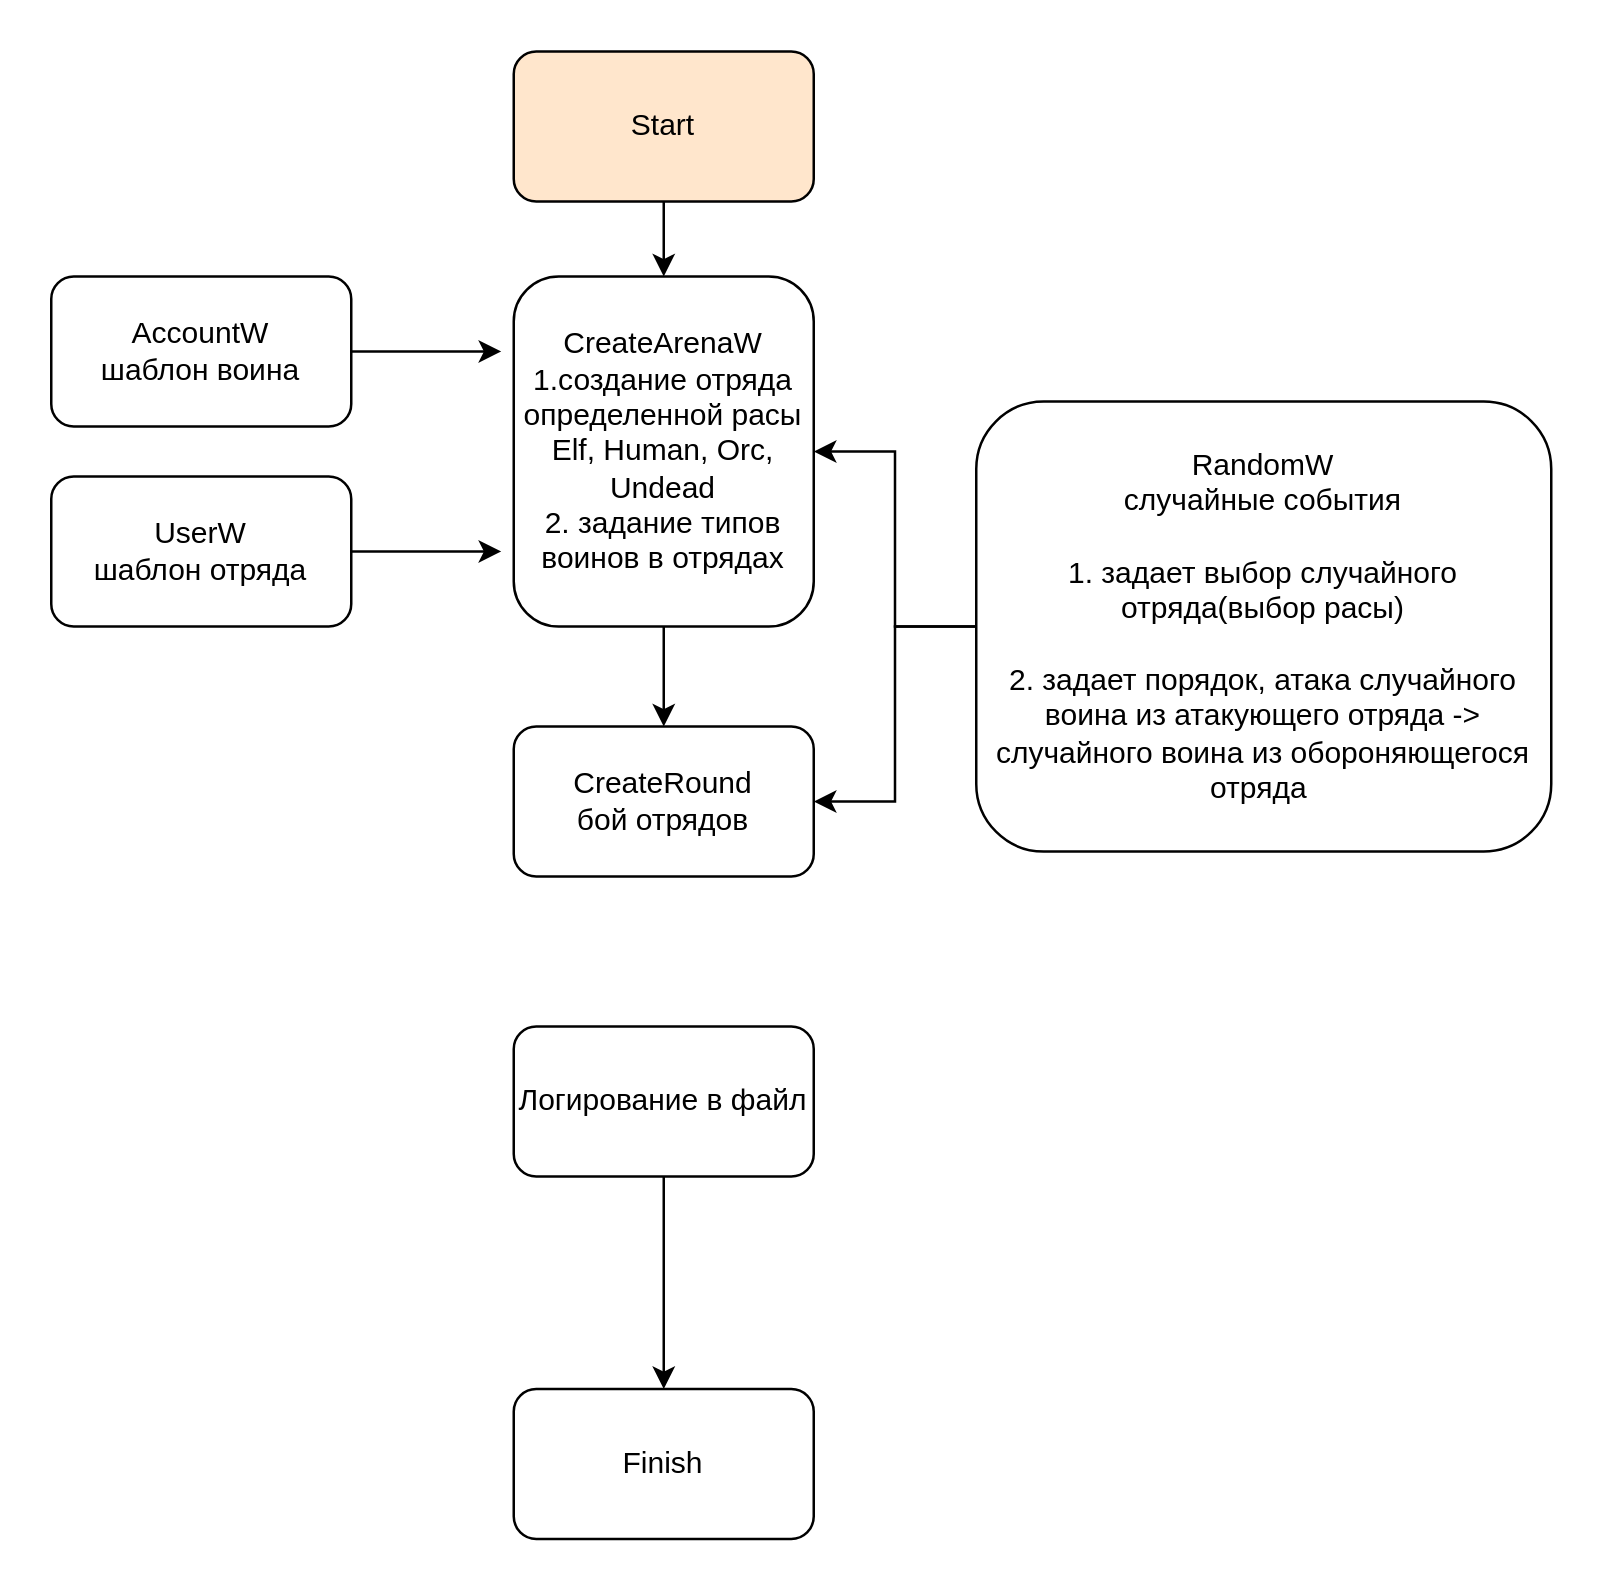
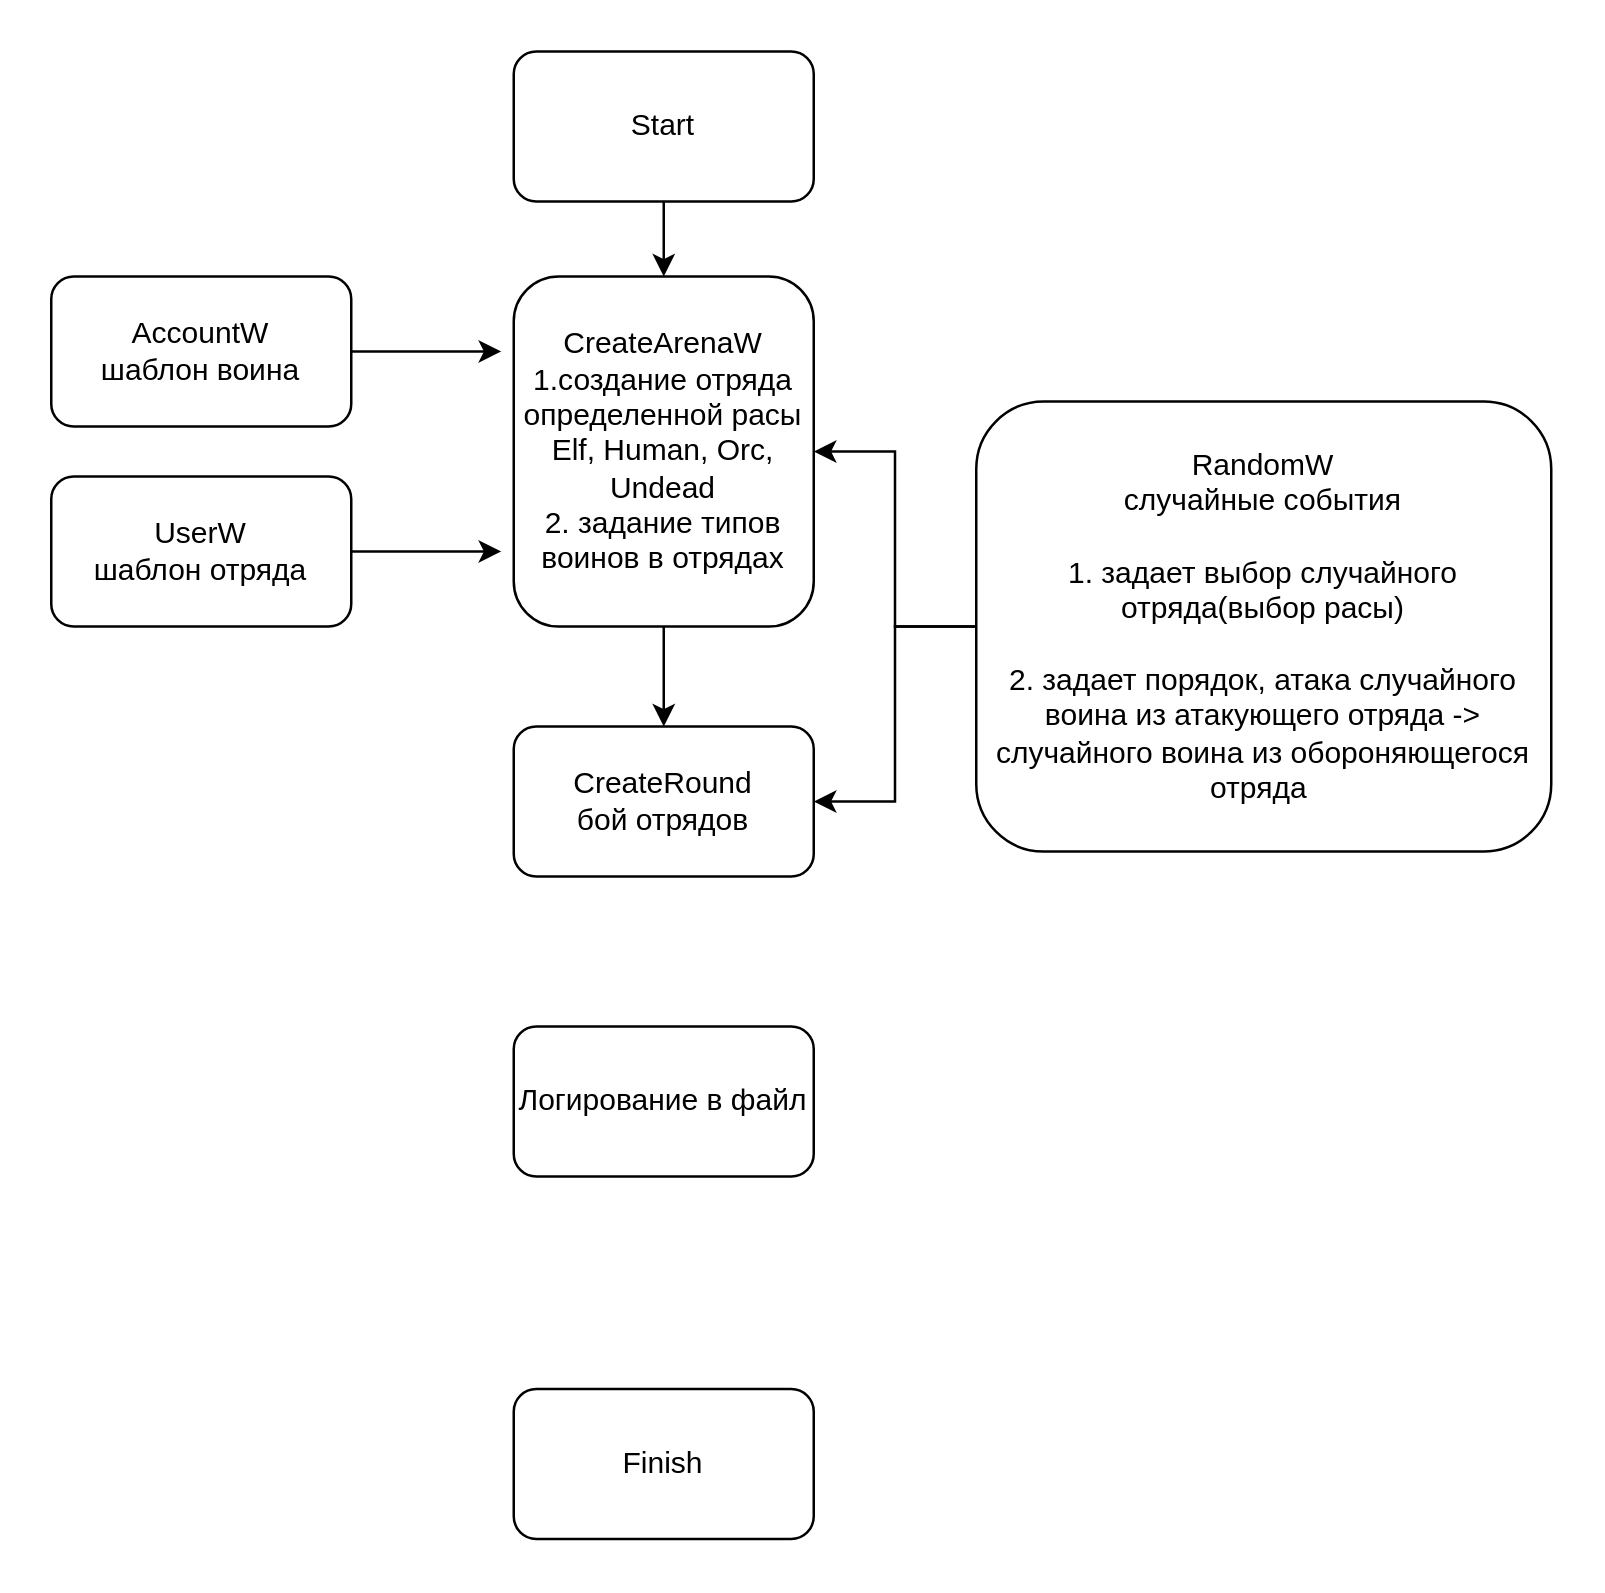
(664, 126) -> (664, 126)
(664, 1275) -> none
